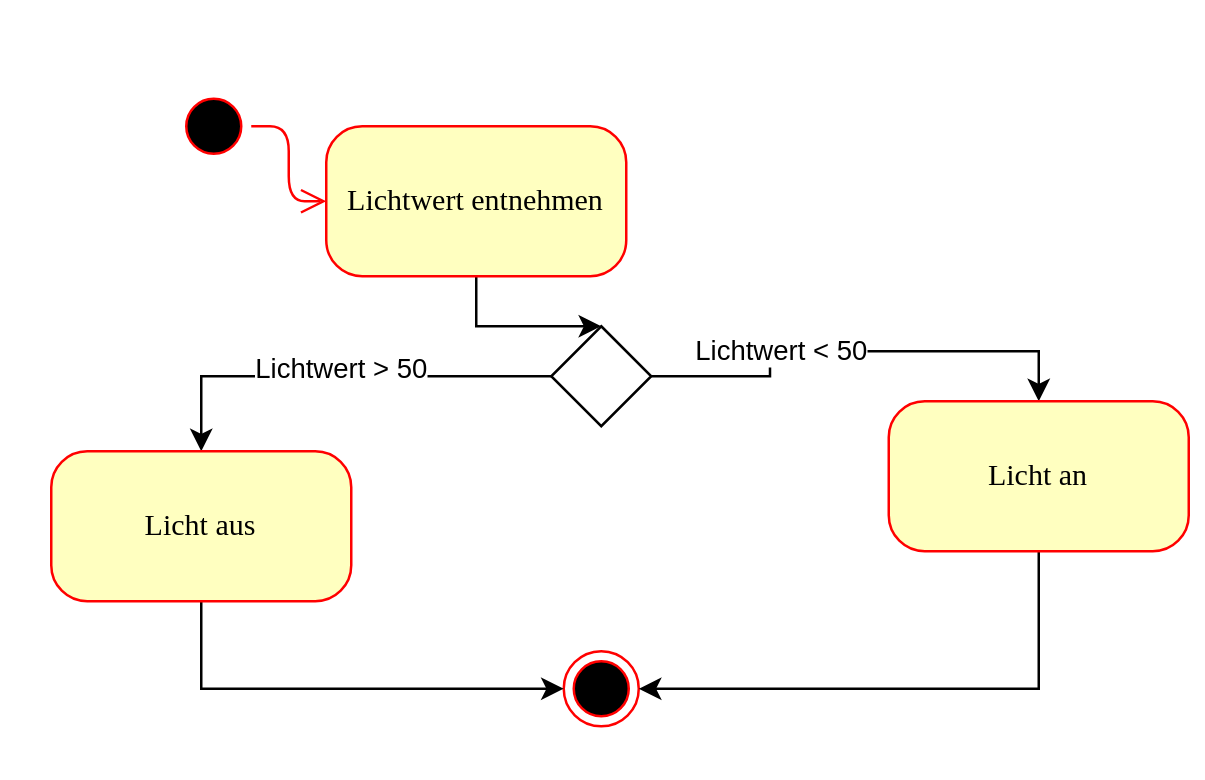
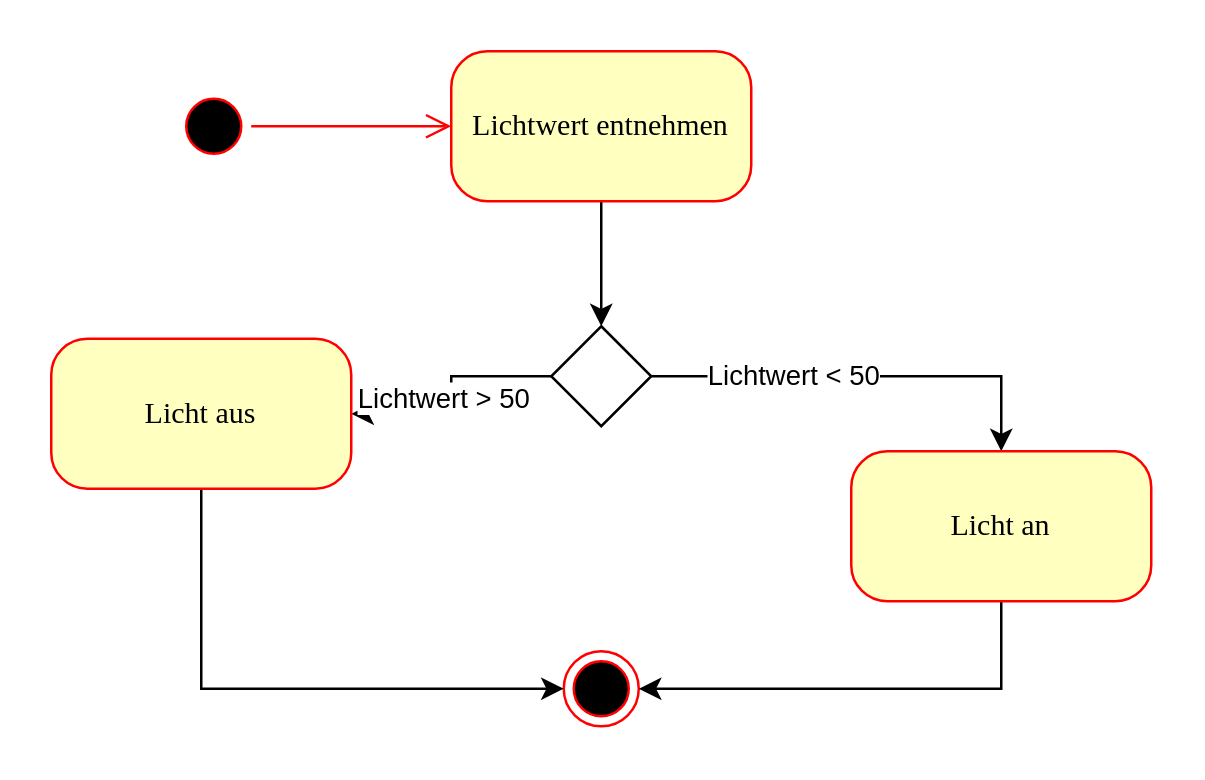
(476, 201) -> (601, 126)
(1039, 476) -> (1001, 526)
(201, 526) -> (201, 414)
